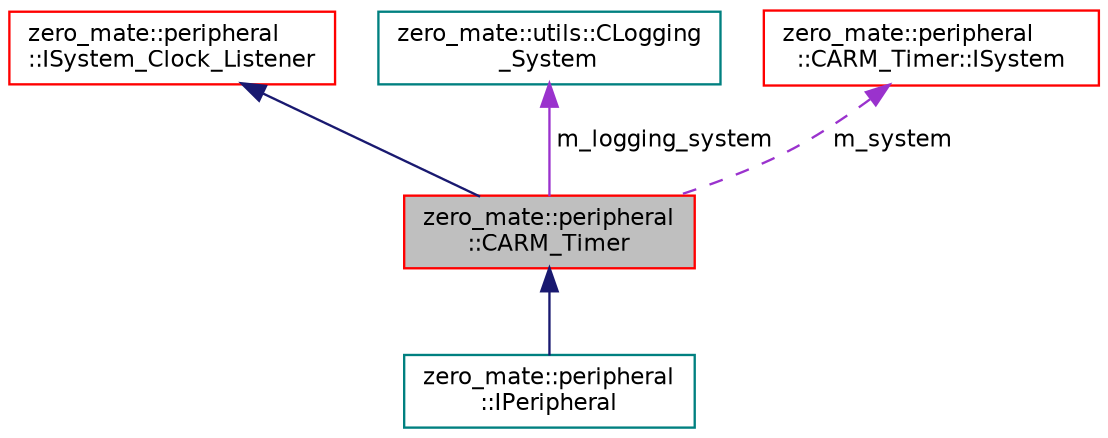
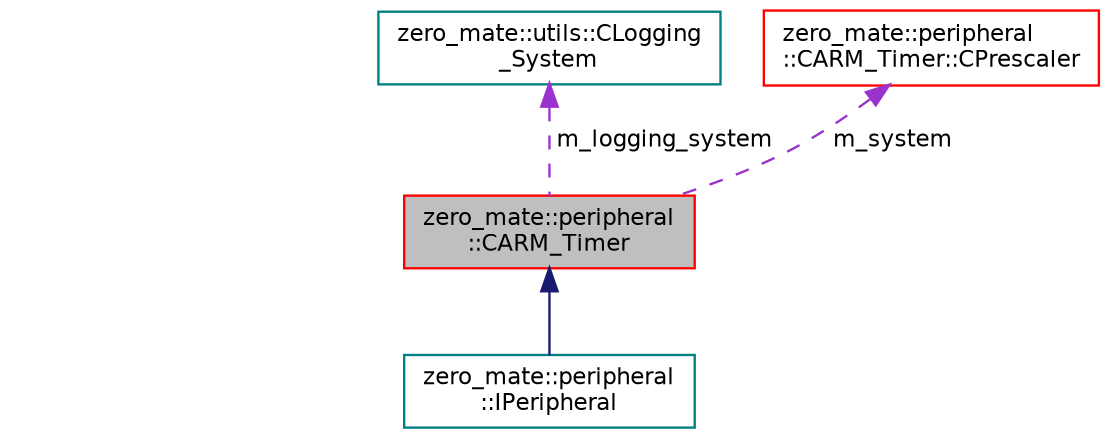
(172, 48) -> none
(931, 48) -> (931, 48)
(549, 152) -> (549, 152)
